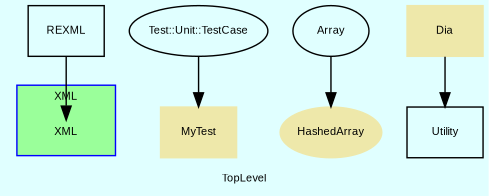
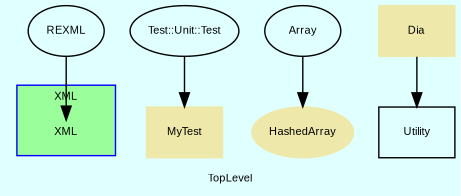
(66, 31) -> (66, 31)
(199, 31) -> (184, 31)
